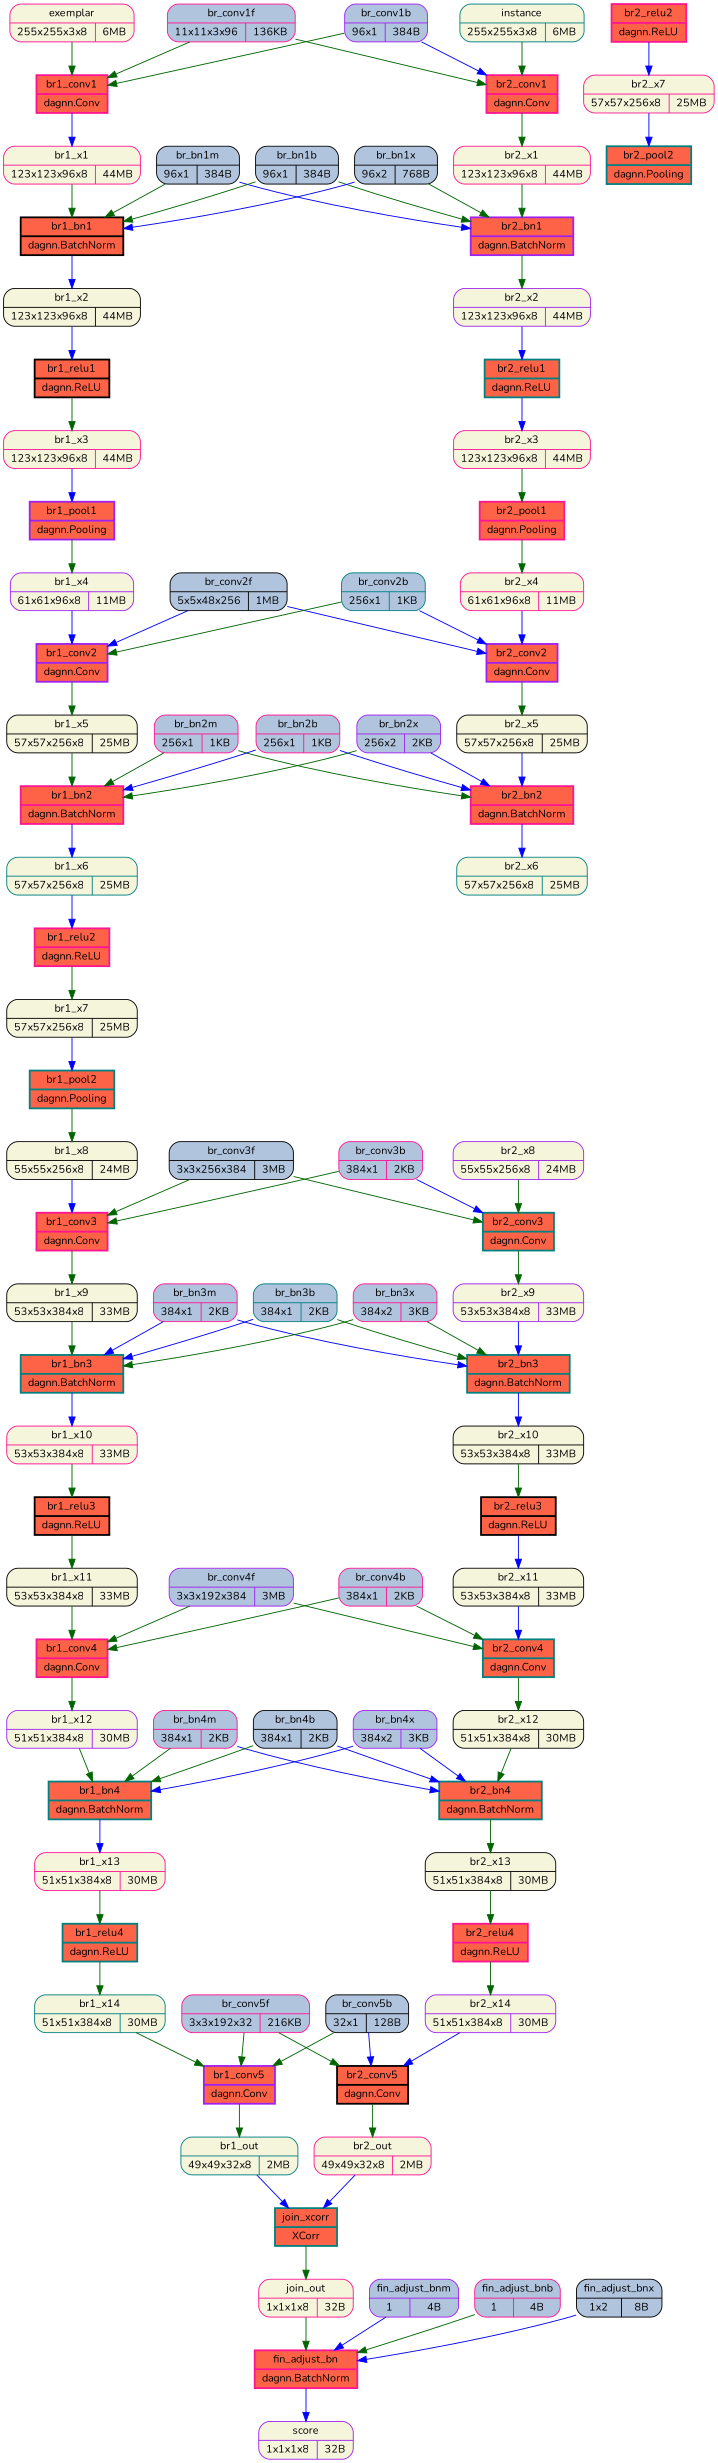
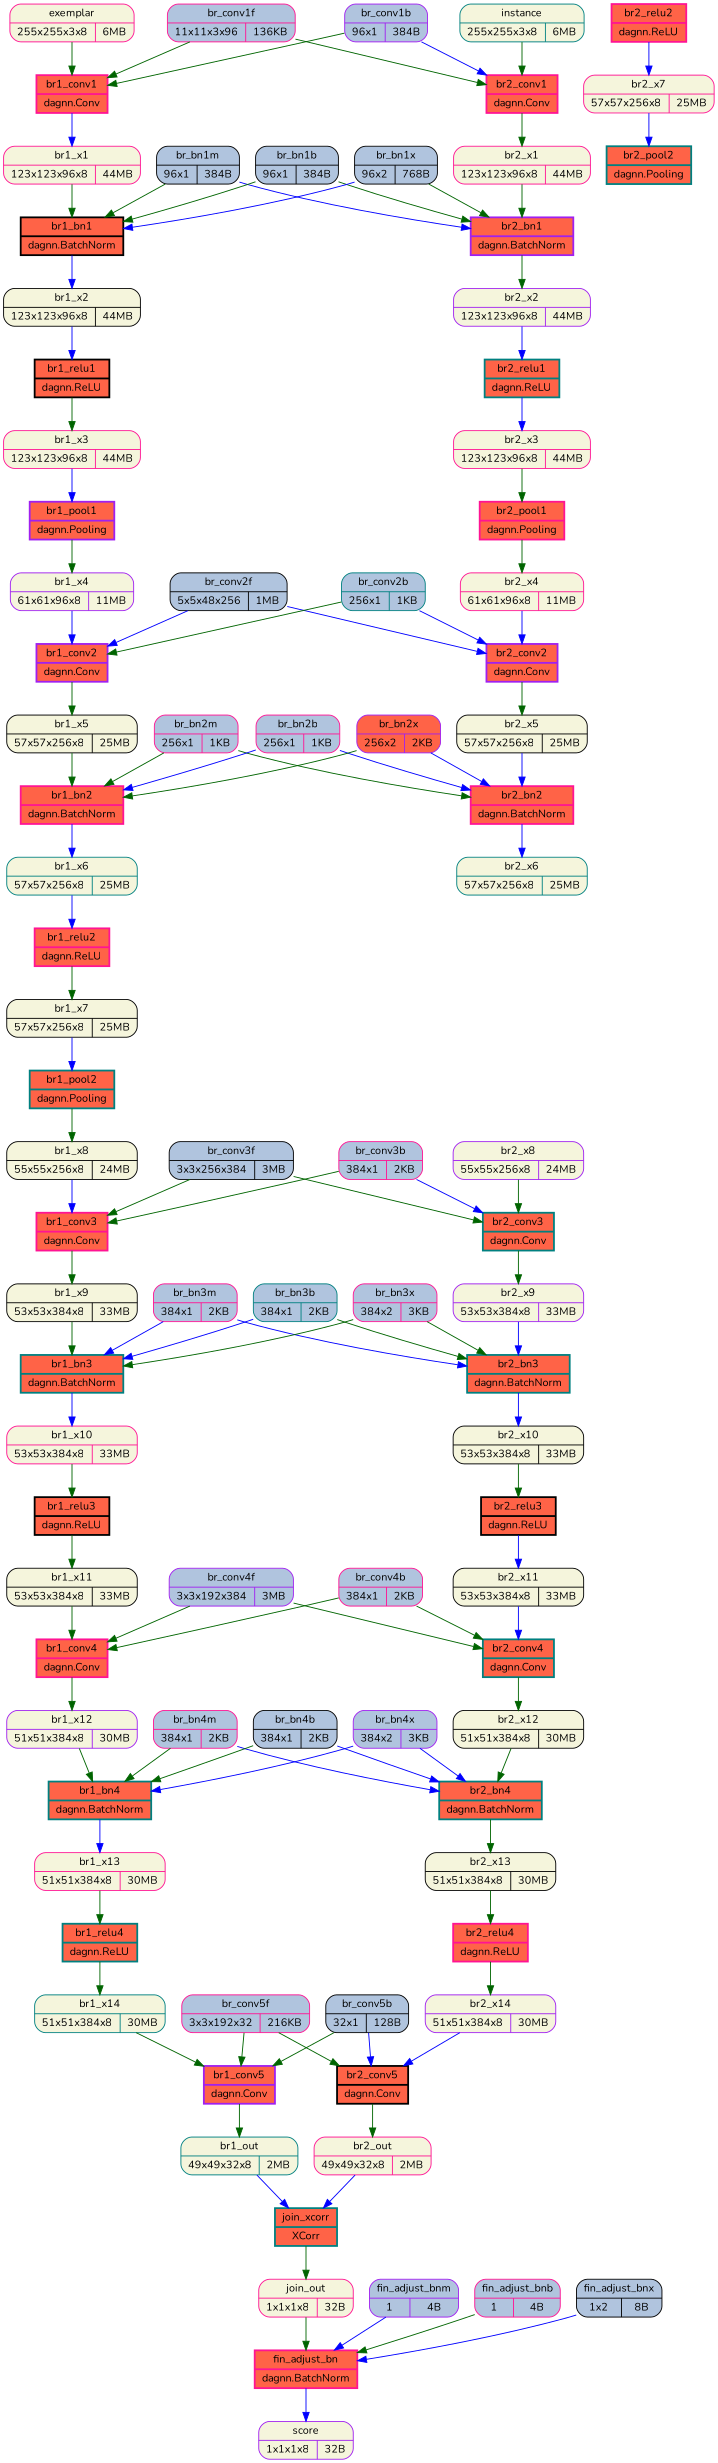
(399, 734) -> (399, 734)
